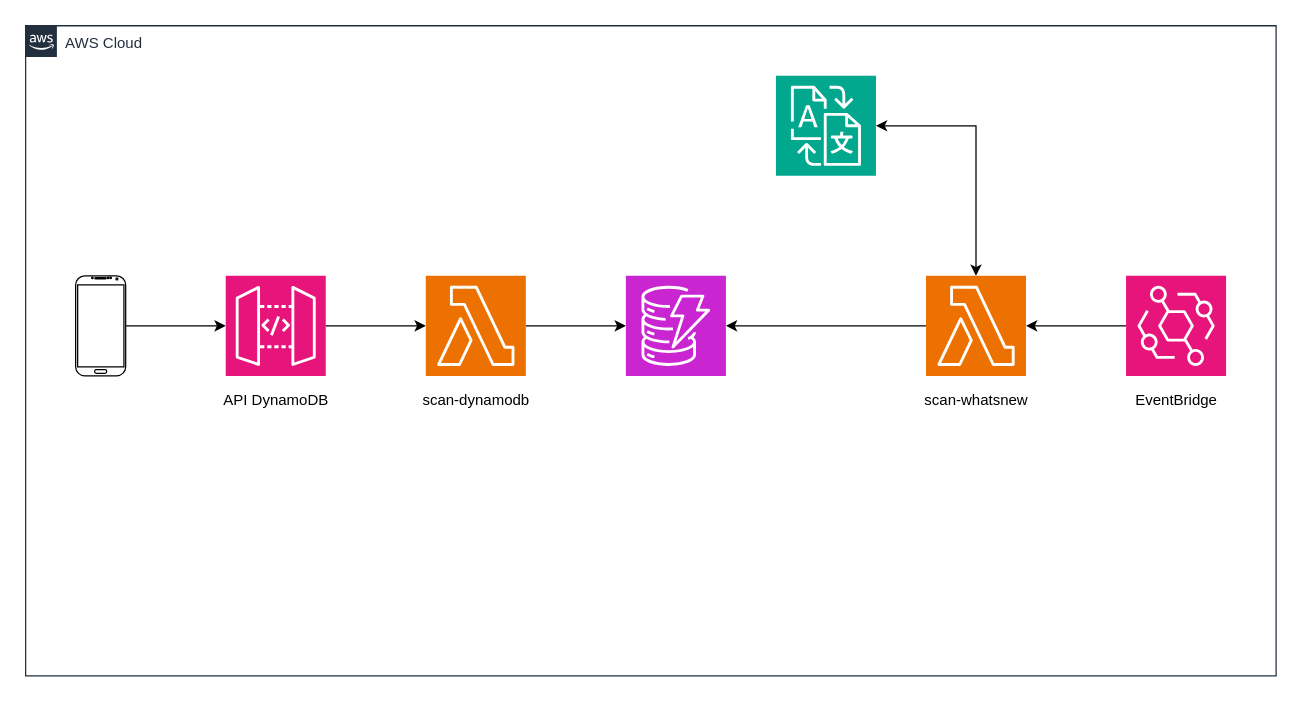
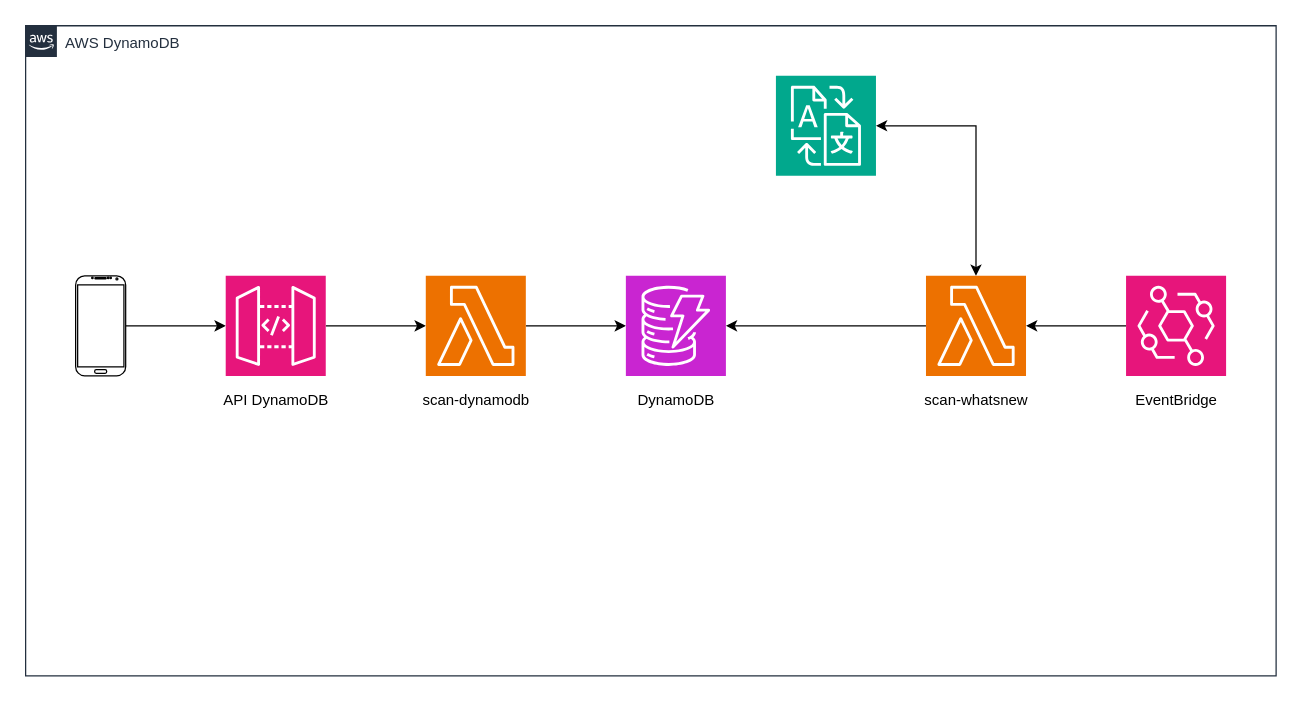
(100, 43) -> (114, 43)
none -> (676, 401)
